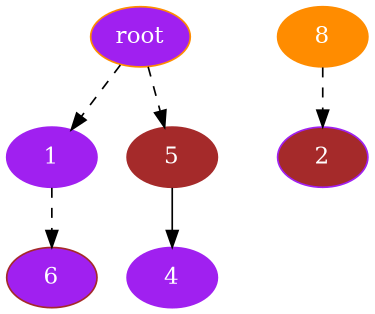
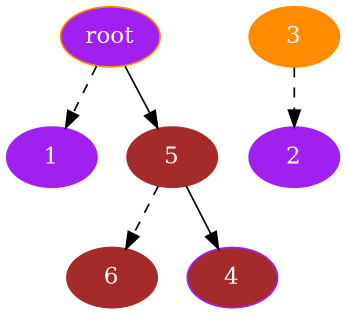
(323, 37) -> (294, 37)
(154, 89) -> (137, 90)
(323, 157) -> (294, 157)
(52, 209) -> (146, 210)
(52, 278) -> (112, 278)
(172, 278) -> (232, 278)
